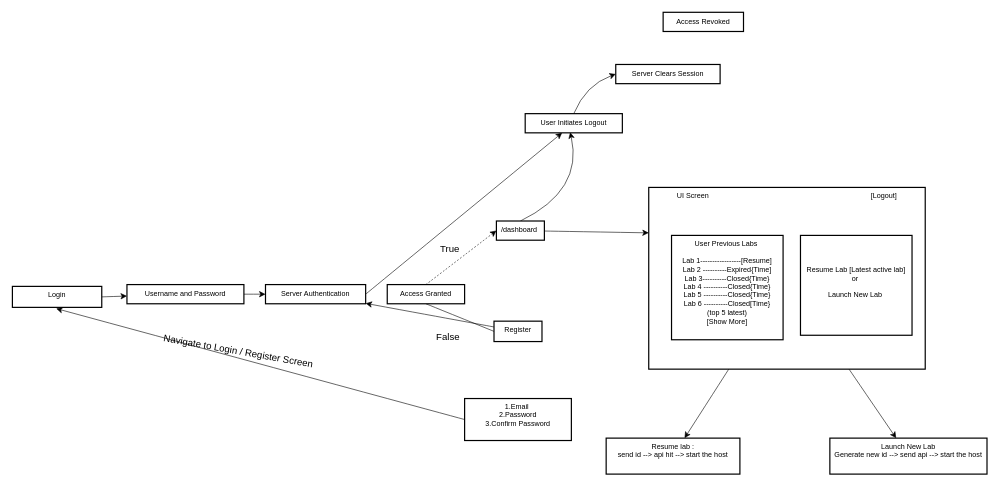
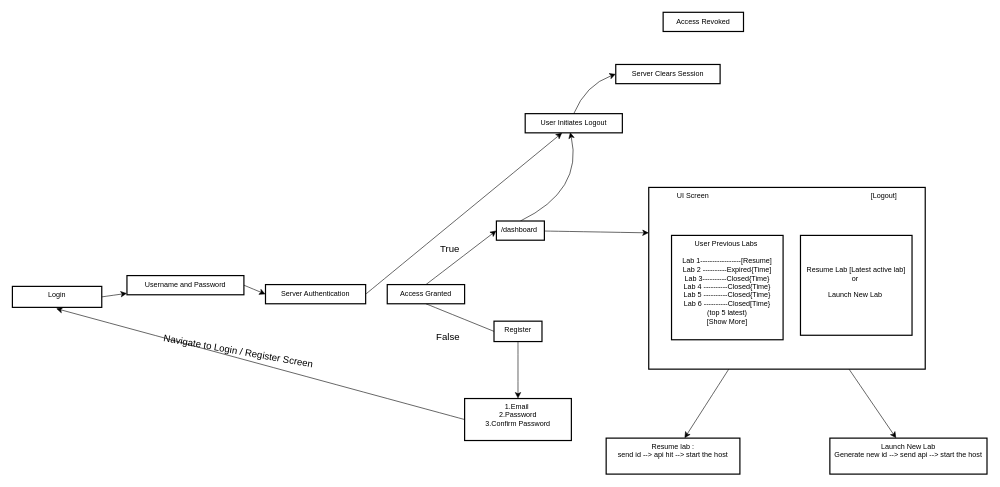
(460, 259) -> (460, 259)
(185, 294) -> (185, 285)
(420, 313) -> (518, 392)
